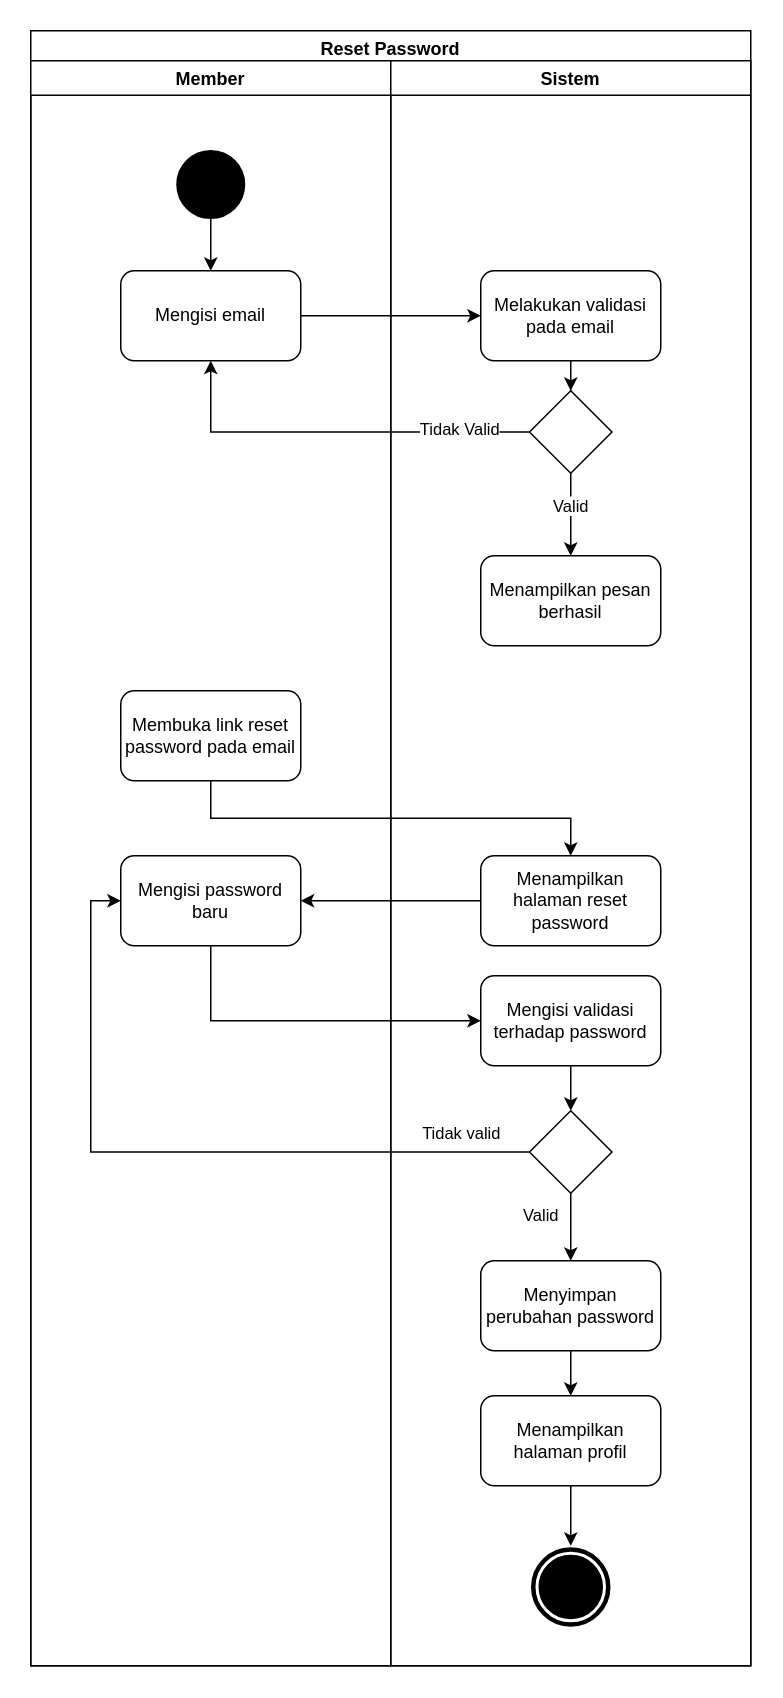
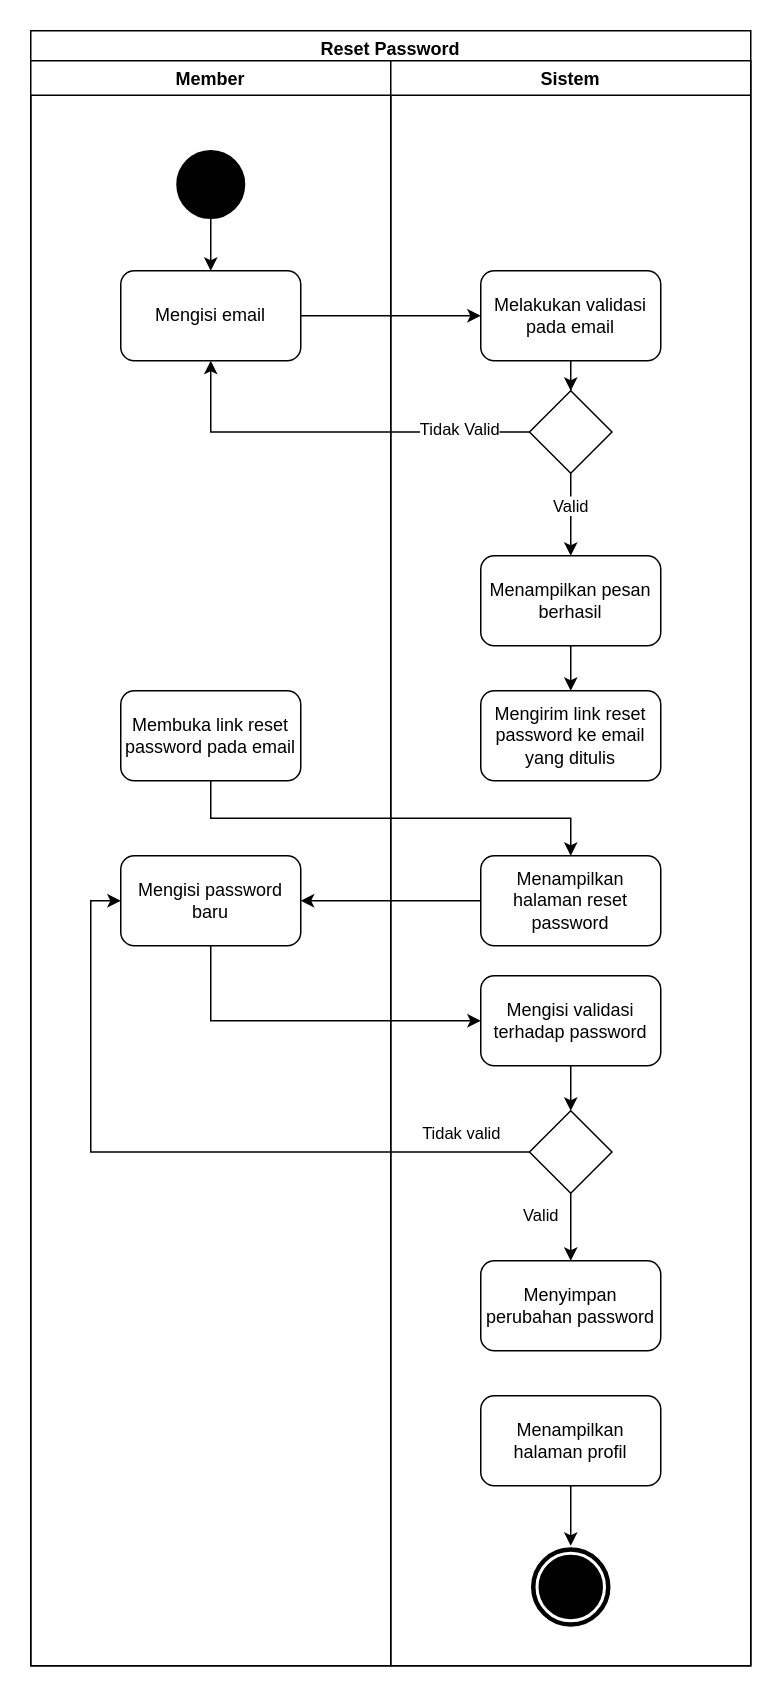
none -> (571, 674)
none -> (571, 736)
(571, 1379) -> none
